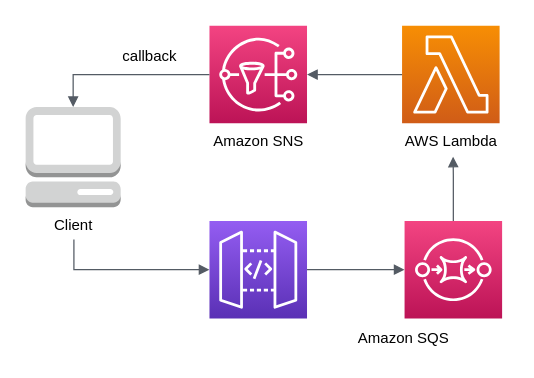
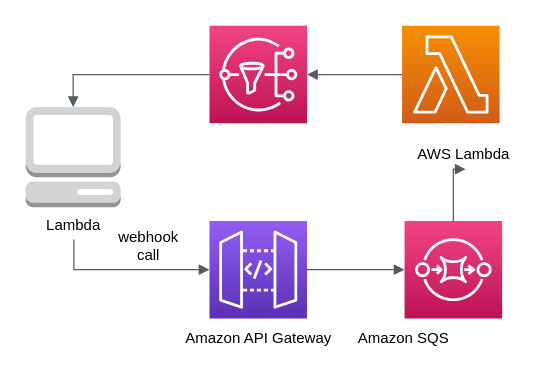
(149, 57) -> none
(258, 142) -> none
(451, 142) -> (463, 154)
(74, 226) -> (74, 226)
none -> (148, 246)
none -> (258, 338)
